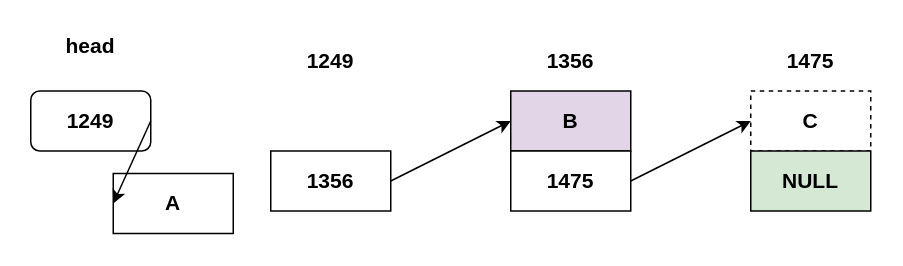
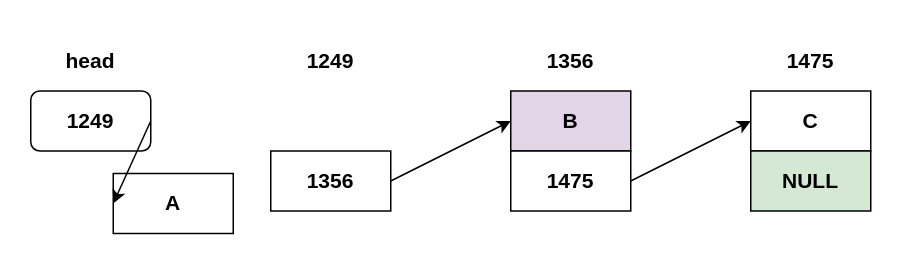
(91, 46) -> (91, 61)
(811, 121) -> (811, 121)
